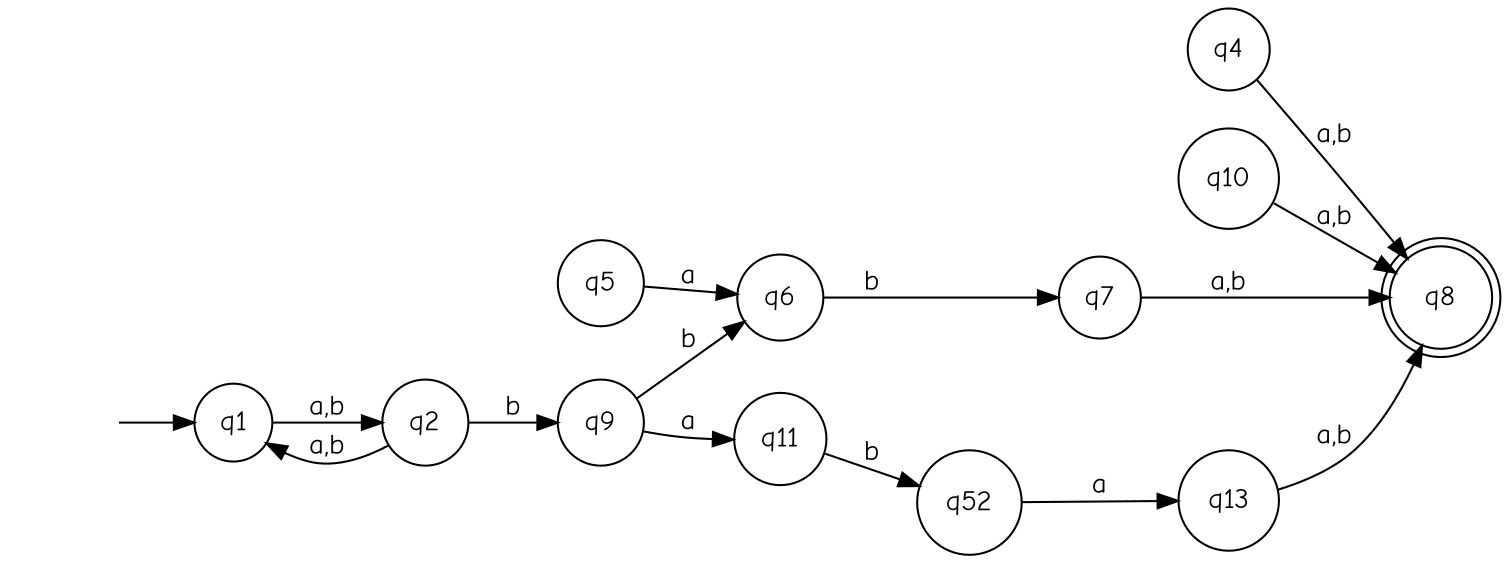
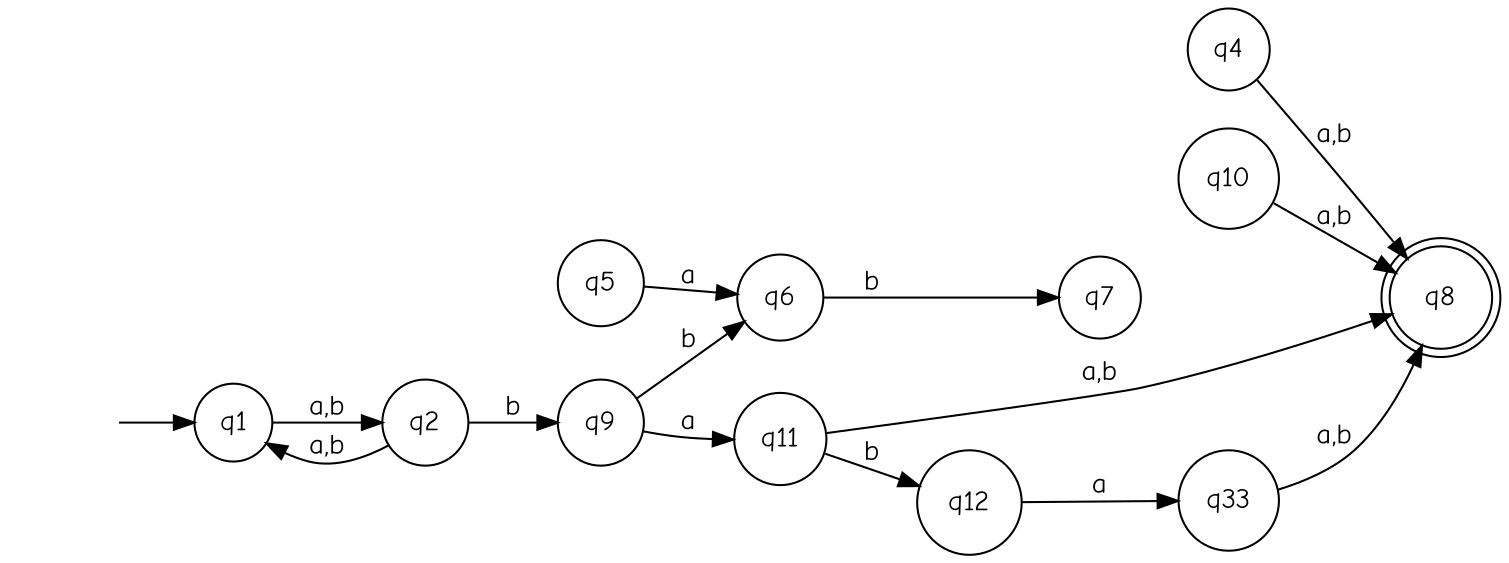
(1255, 298) -> (1103, 394)
(1229, 501) -> (1229, 501)
(969, 503) -> (969, 503)
